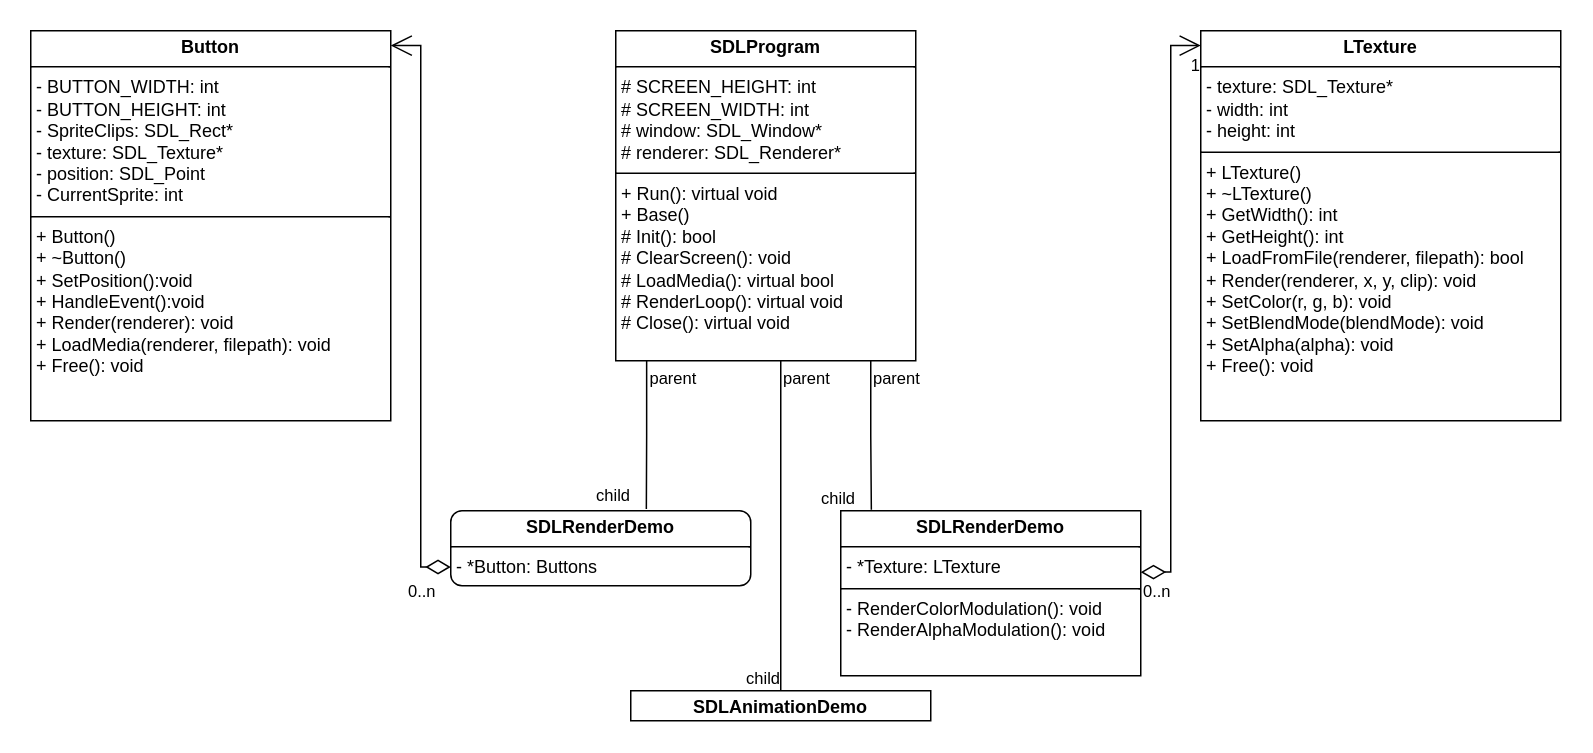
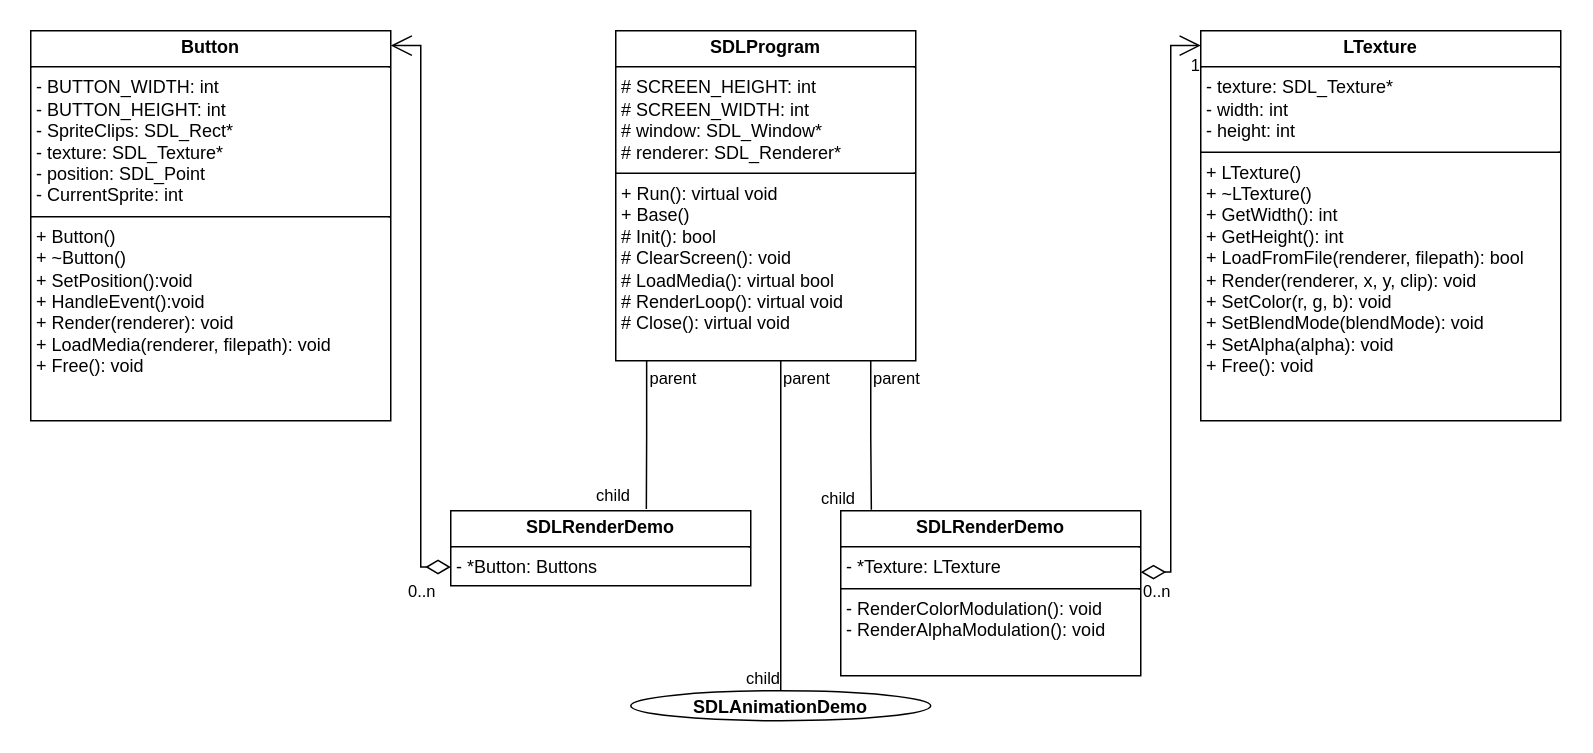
(601, 548) -> (601, 548)
(781, 706) -> (781, 706)
